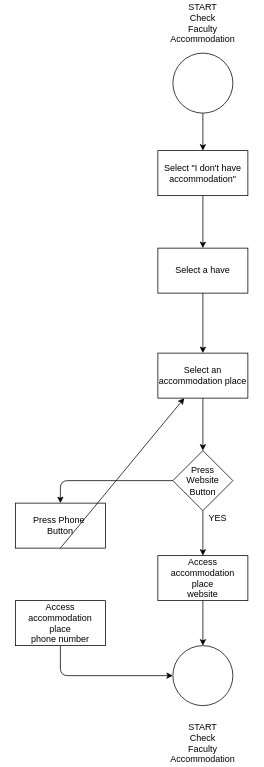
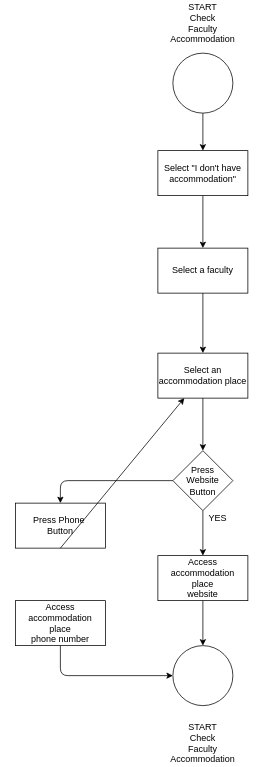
(203, 270) -> (203, 270)
